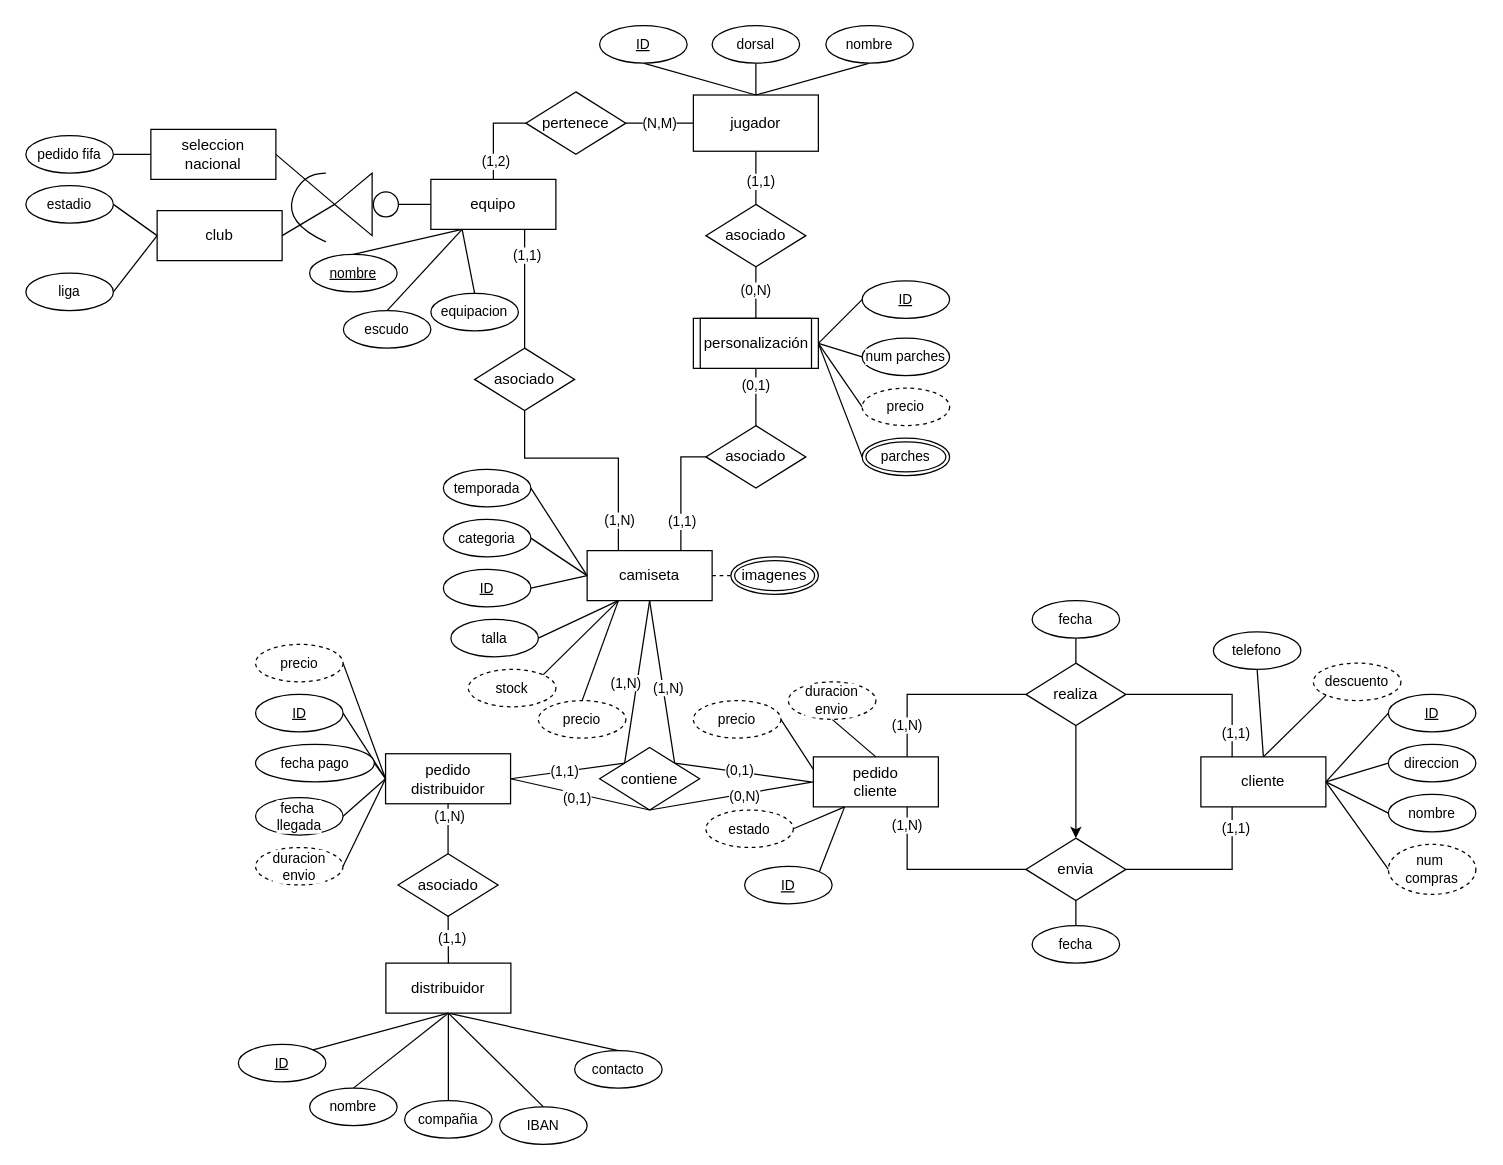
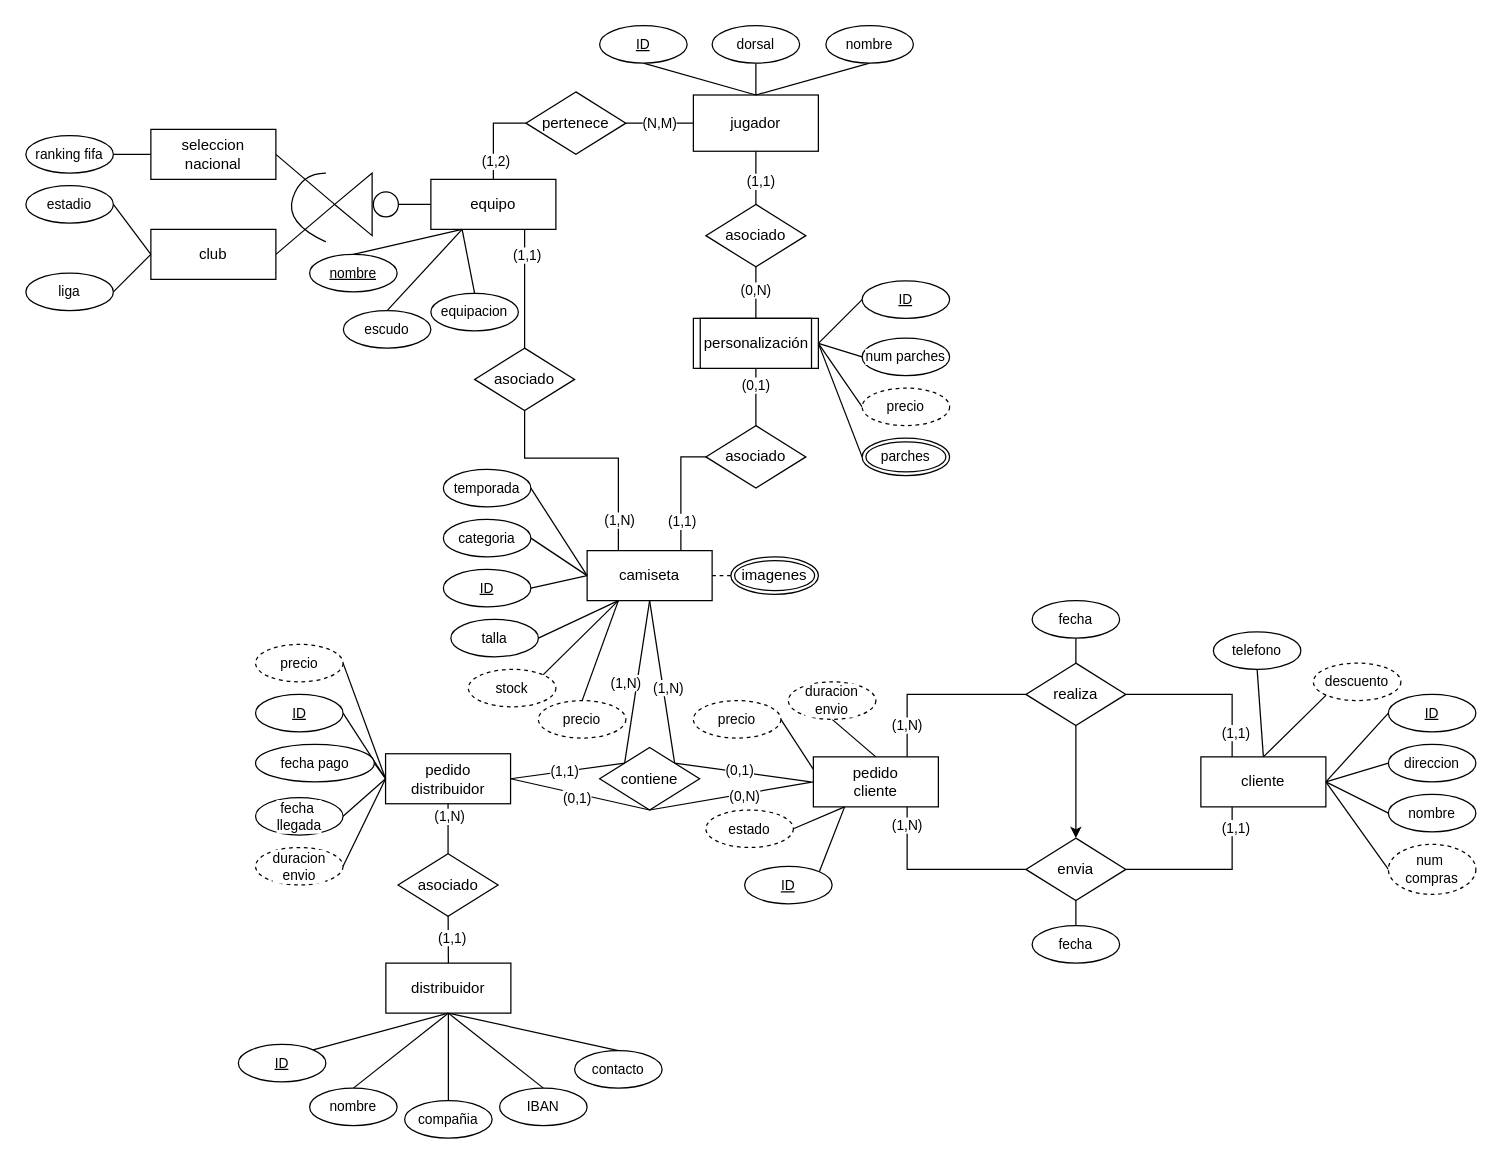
(69, 154) -> (69, 154)
(219, 236) -> (213, 254)
(543, 1126) -> (543, 1107)
